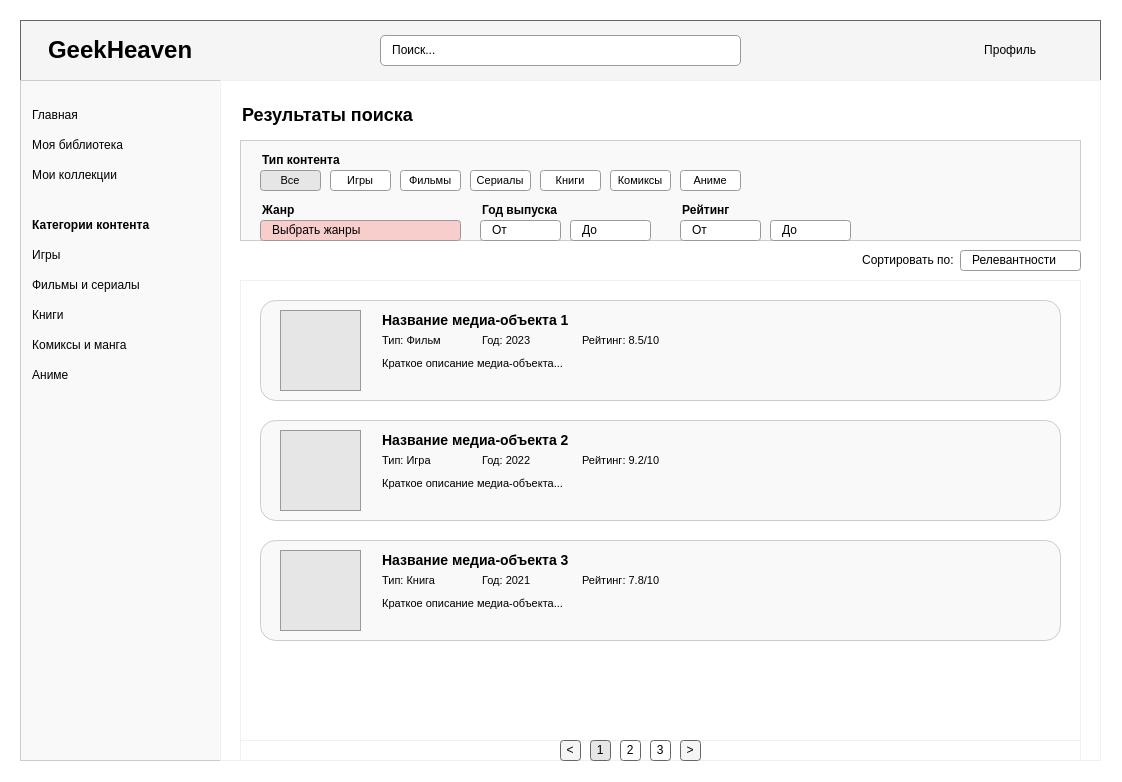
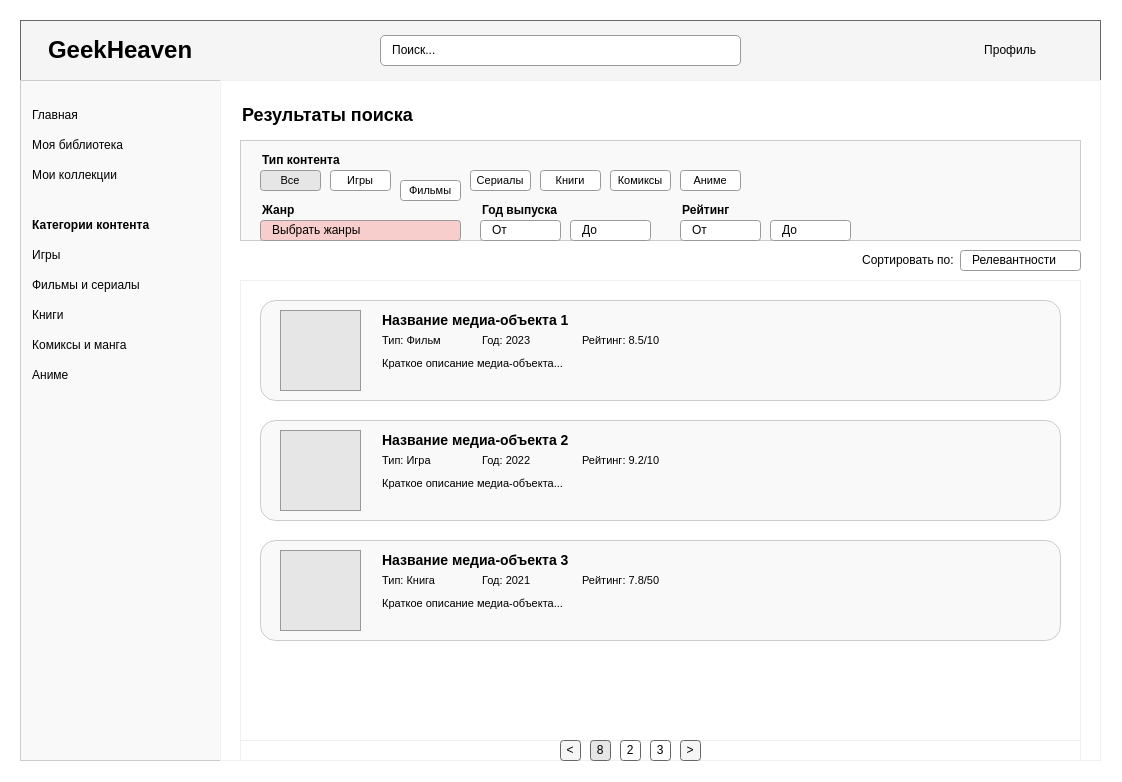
(431, 181) -> (431, 191)
(624, 581) -> (624, 581)
(601, 751) -> (601, 751)
